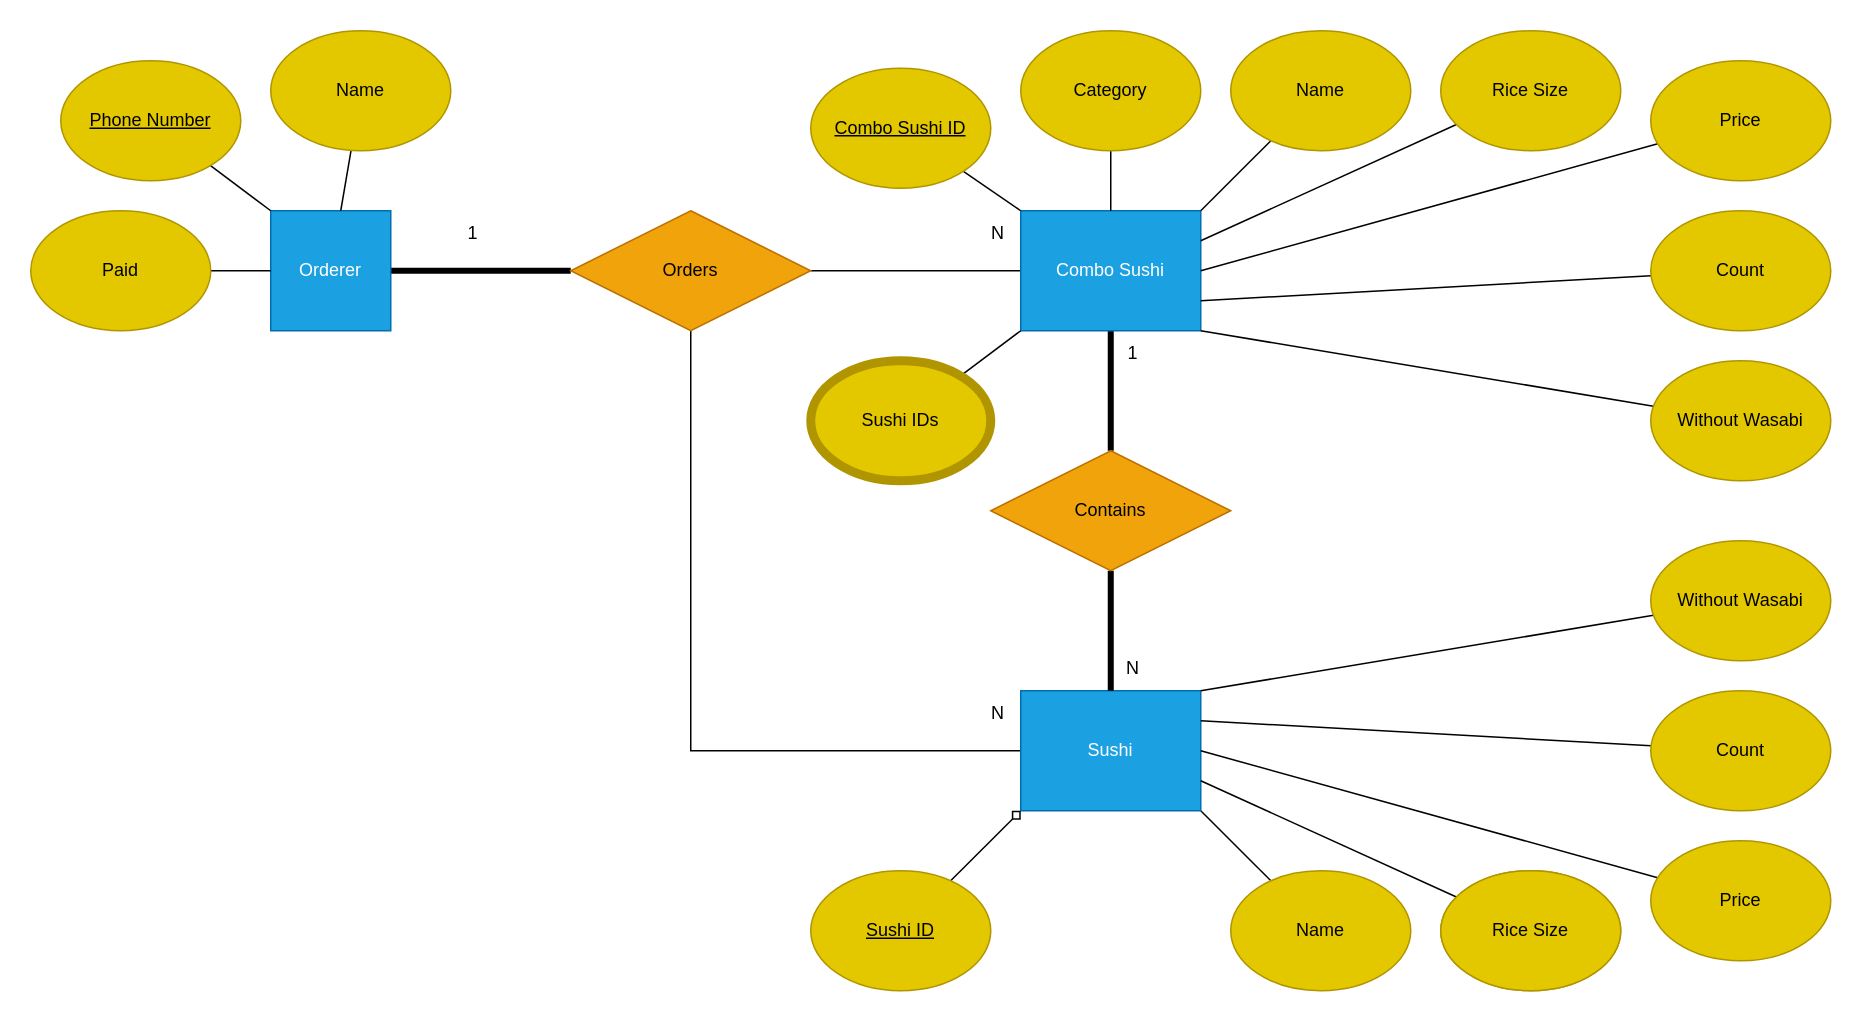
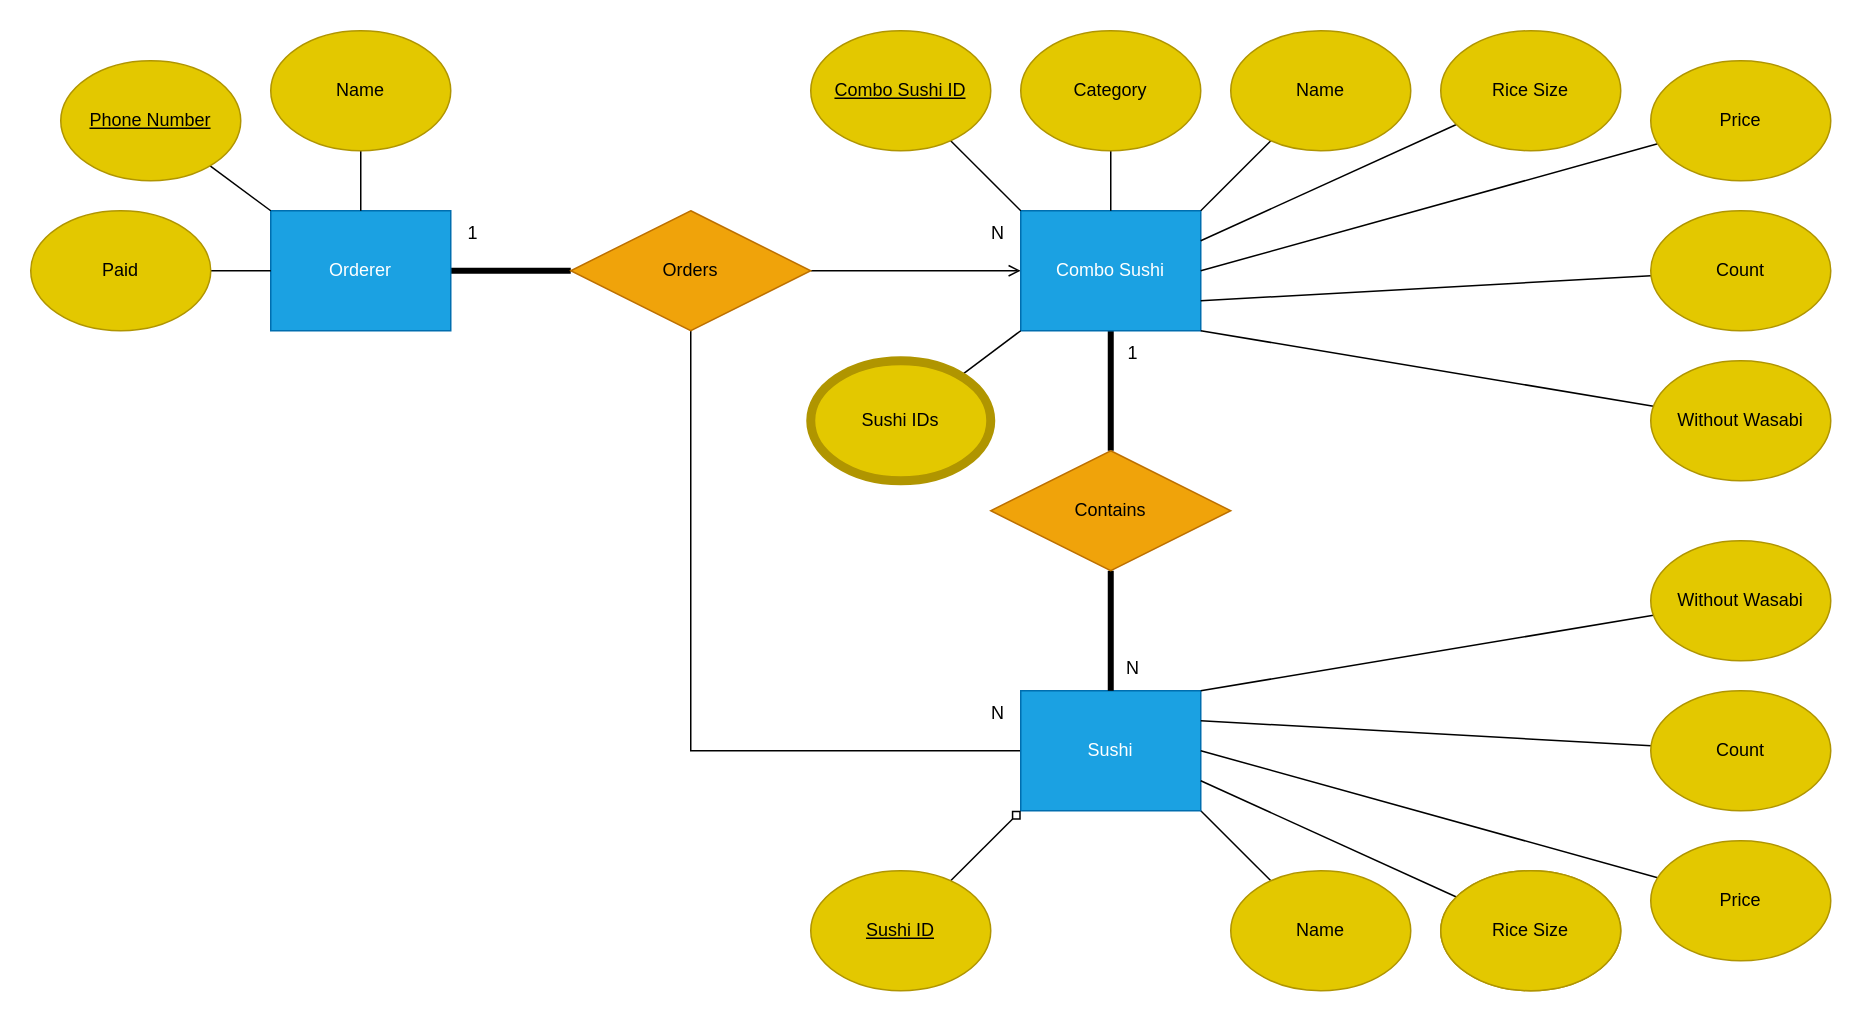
(901, 128) -> (901, 91)
(331, 271) -> (361, 271)
(1014, 271) -> (1013, 271)
